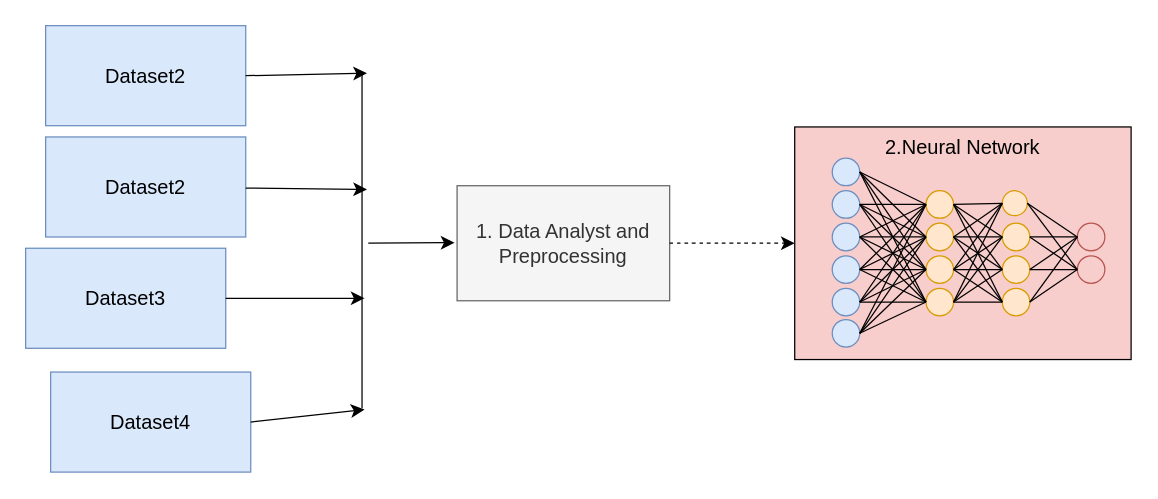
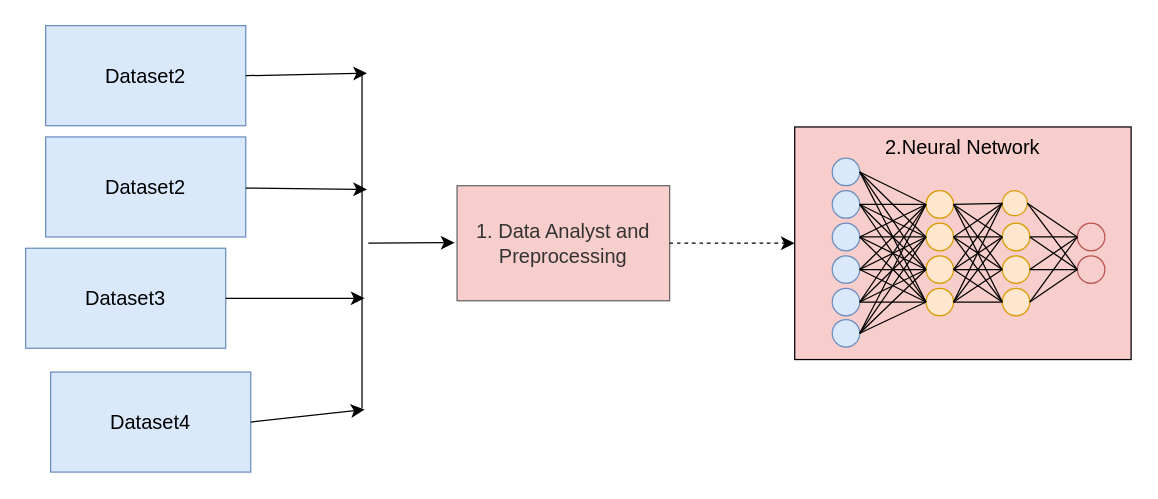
(563, 243) -> (563, 243)
